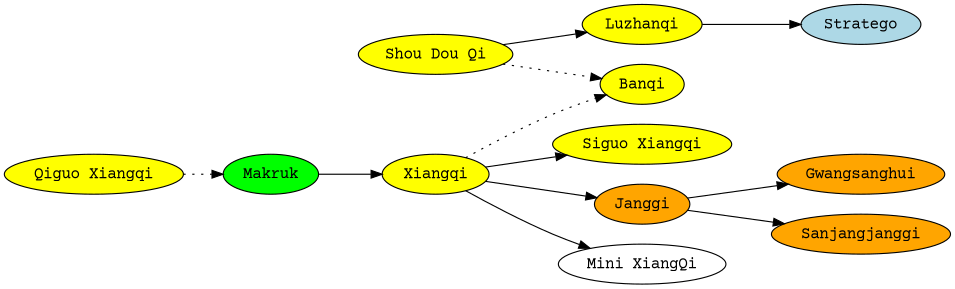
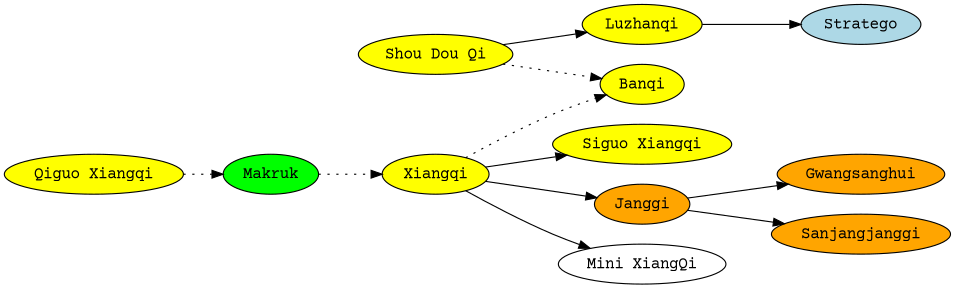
(345, 174) -> (345, 174)
